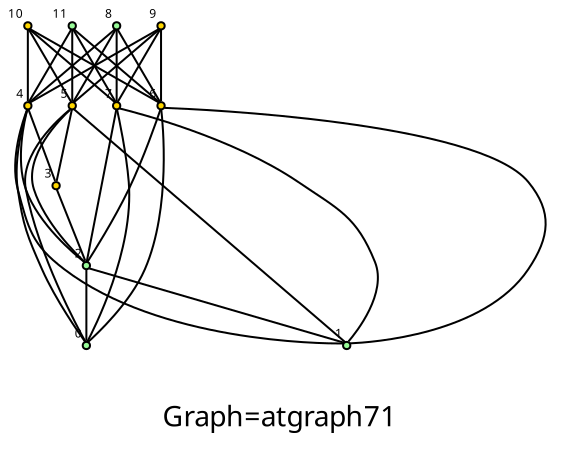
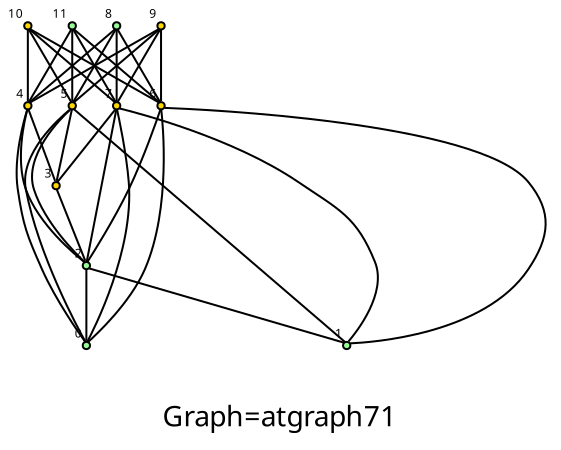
none -> (86, 146)
(136, 308) -> none
